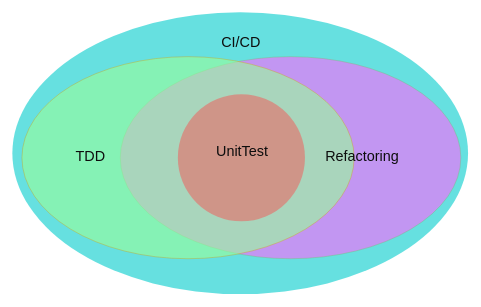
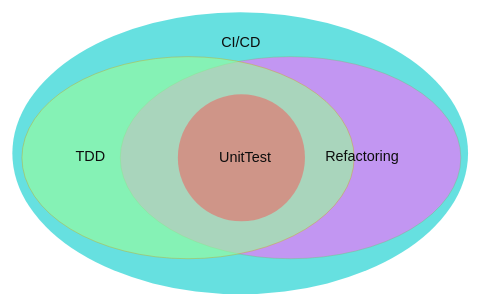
(242, 152) -> (245, 158)
